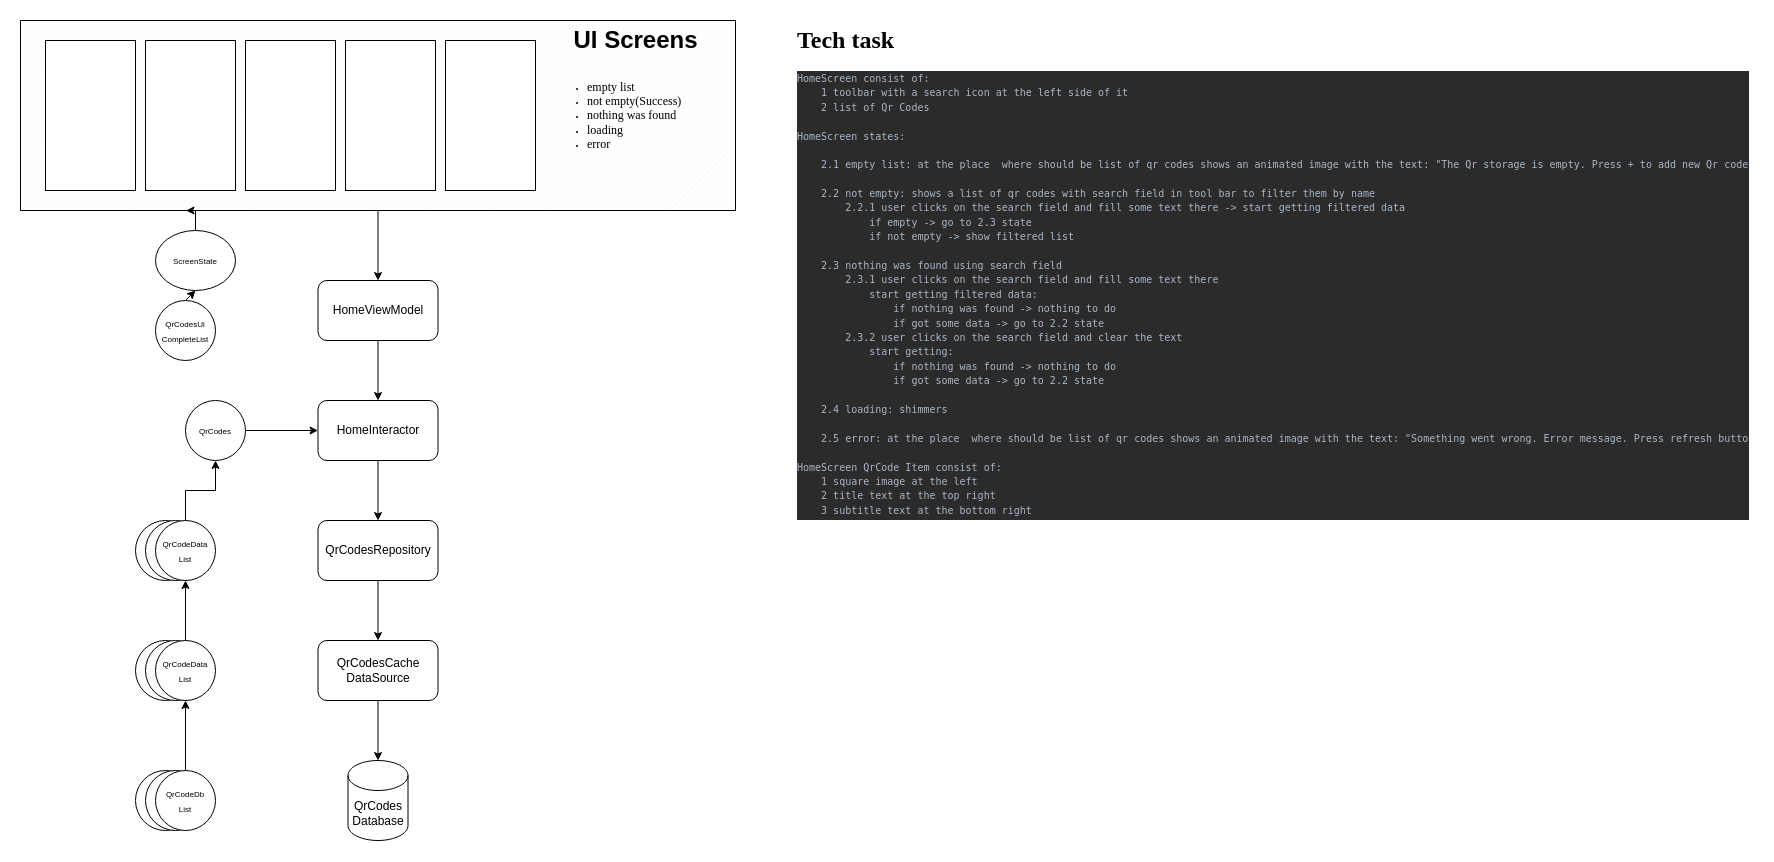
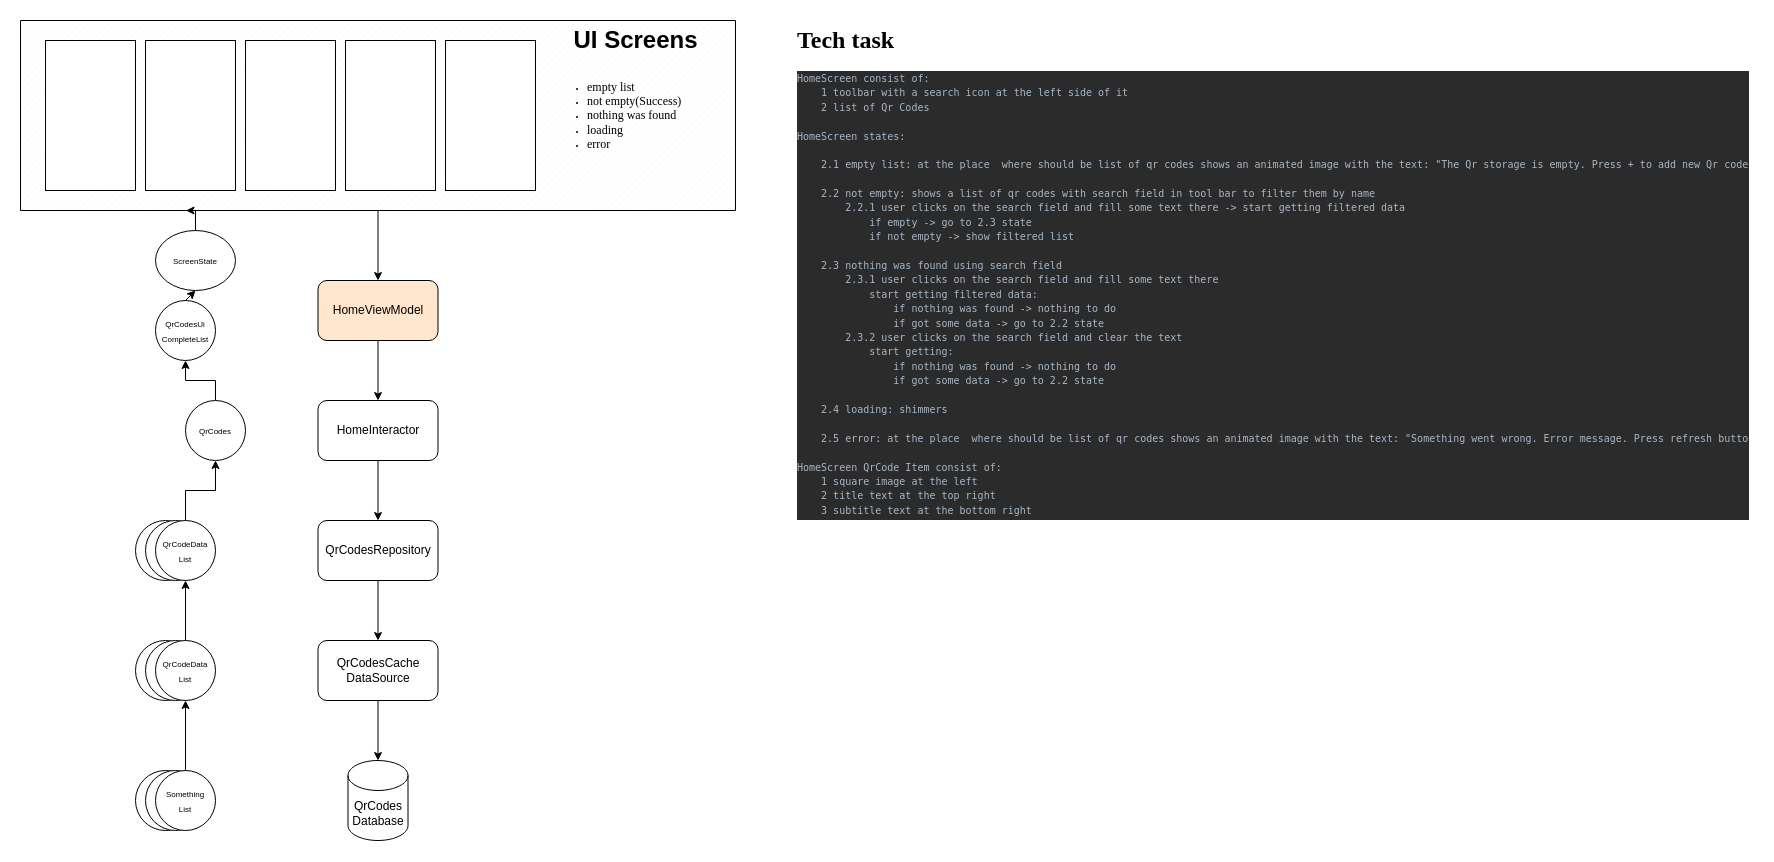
(378, 311) -> (378, 311)
(279, 431) -> (205, 381)
(186, 801) -> (186, 801)
